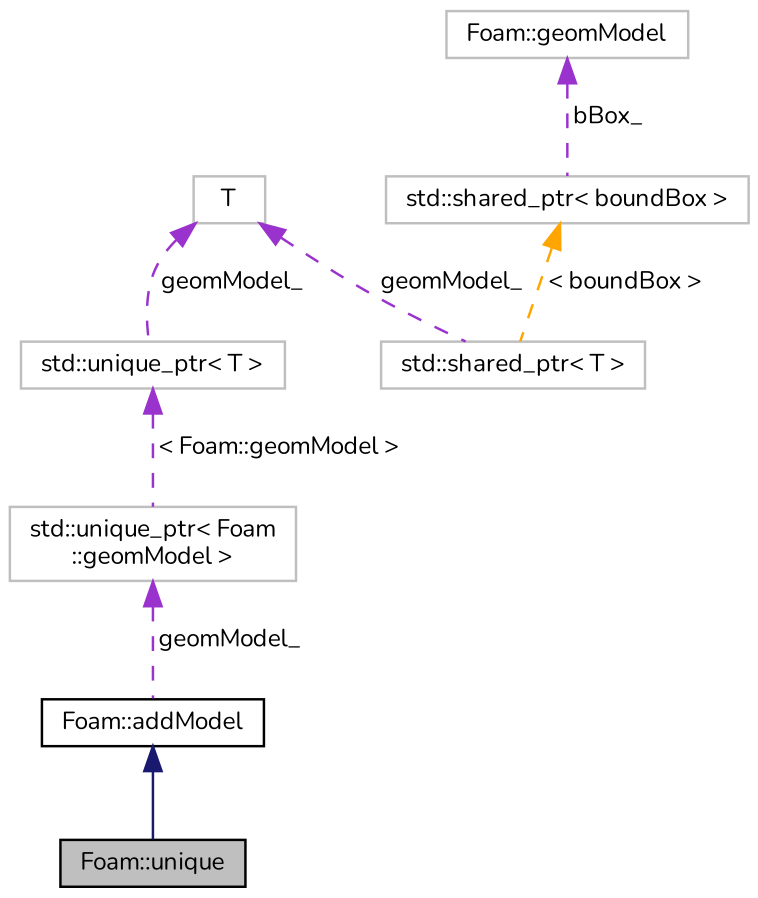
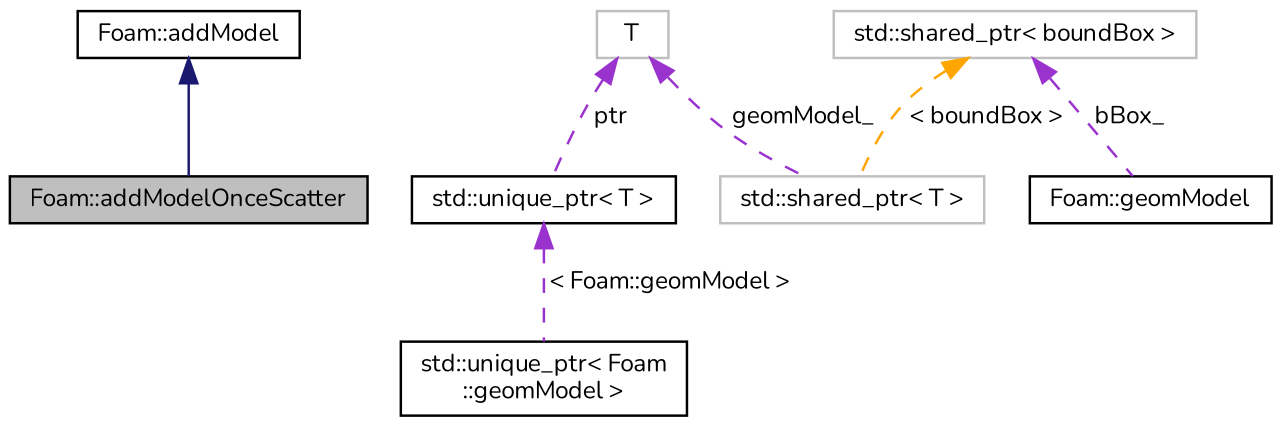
(567, 35) -> (1151, 200)
(567, 130) -> (1091, 127)
(231, 282) -> (608, 117)
(153, 365) -> (544, 200)
(153, 544) -> (544, 379)
(153, 652) -> none
(153, 863) -> (189, 200)
